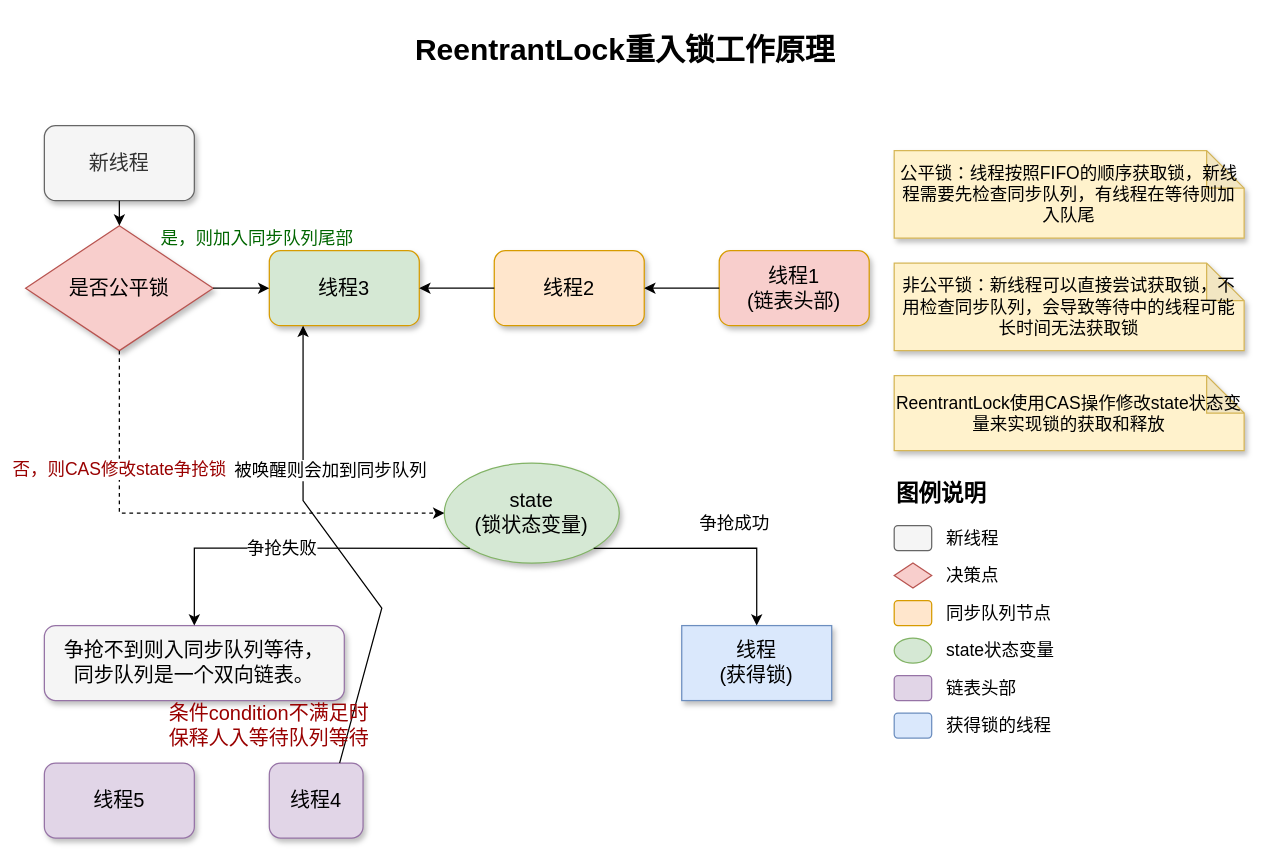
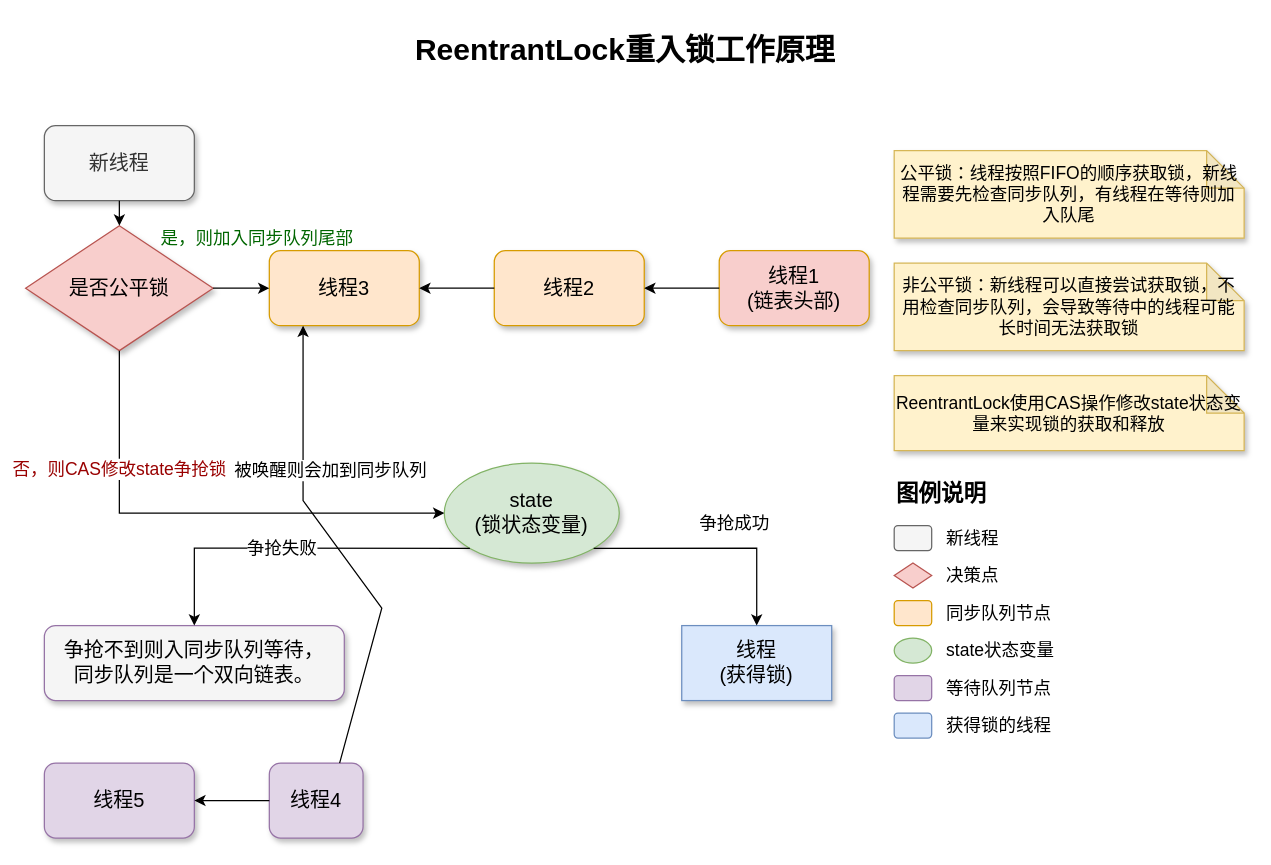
(344, 288) -> (344, 288)
(261, 513) -> (261, 513)
(982, 688) -> (999, 688)
(269, 726) -> none
none -> (236, 801)
